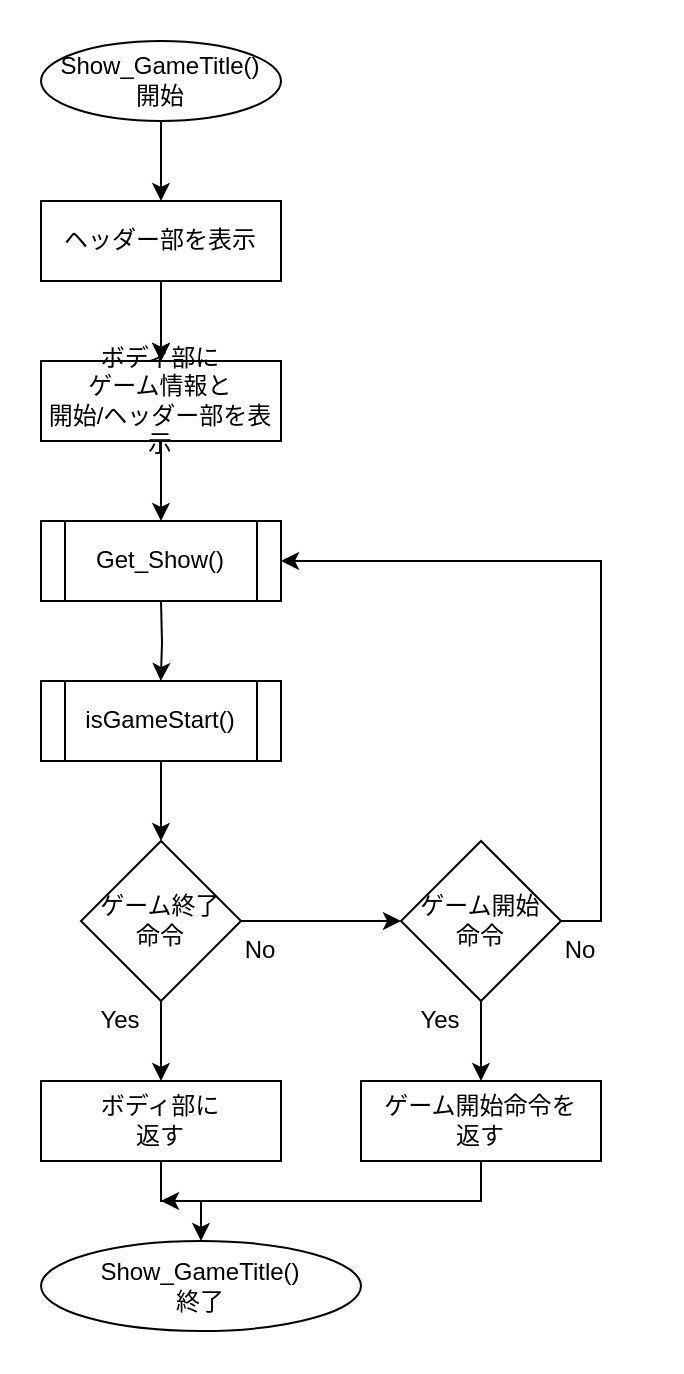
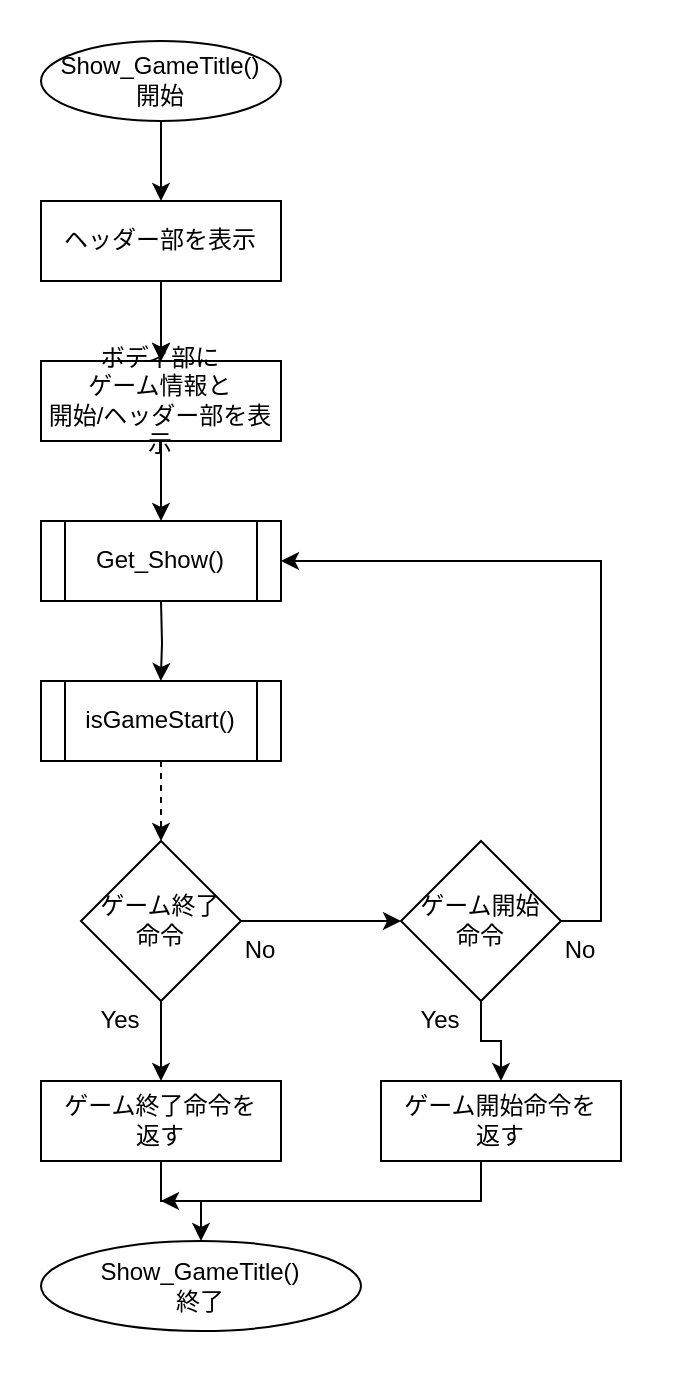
(161, 793) -> (161, 793)
(161, 1121) -> (161, 1121)
(481, 1121) -> (501, 1121)
